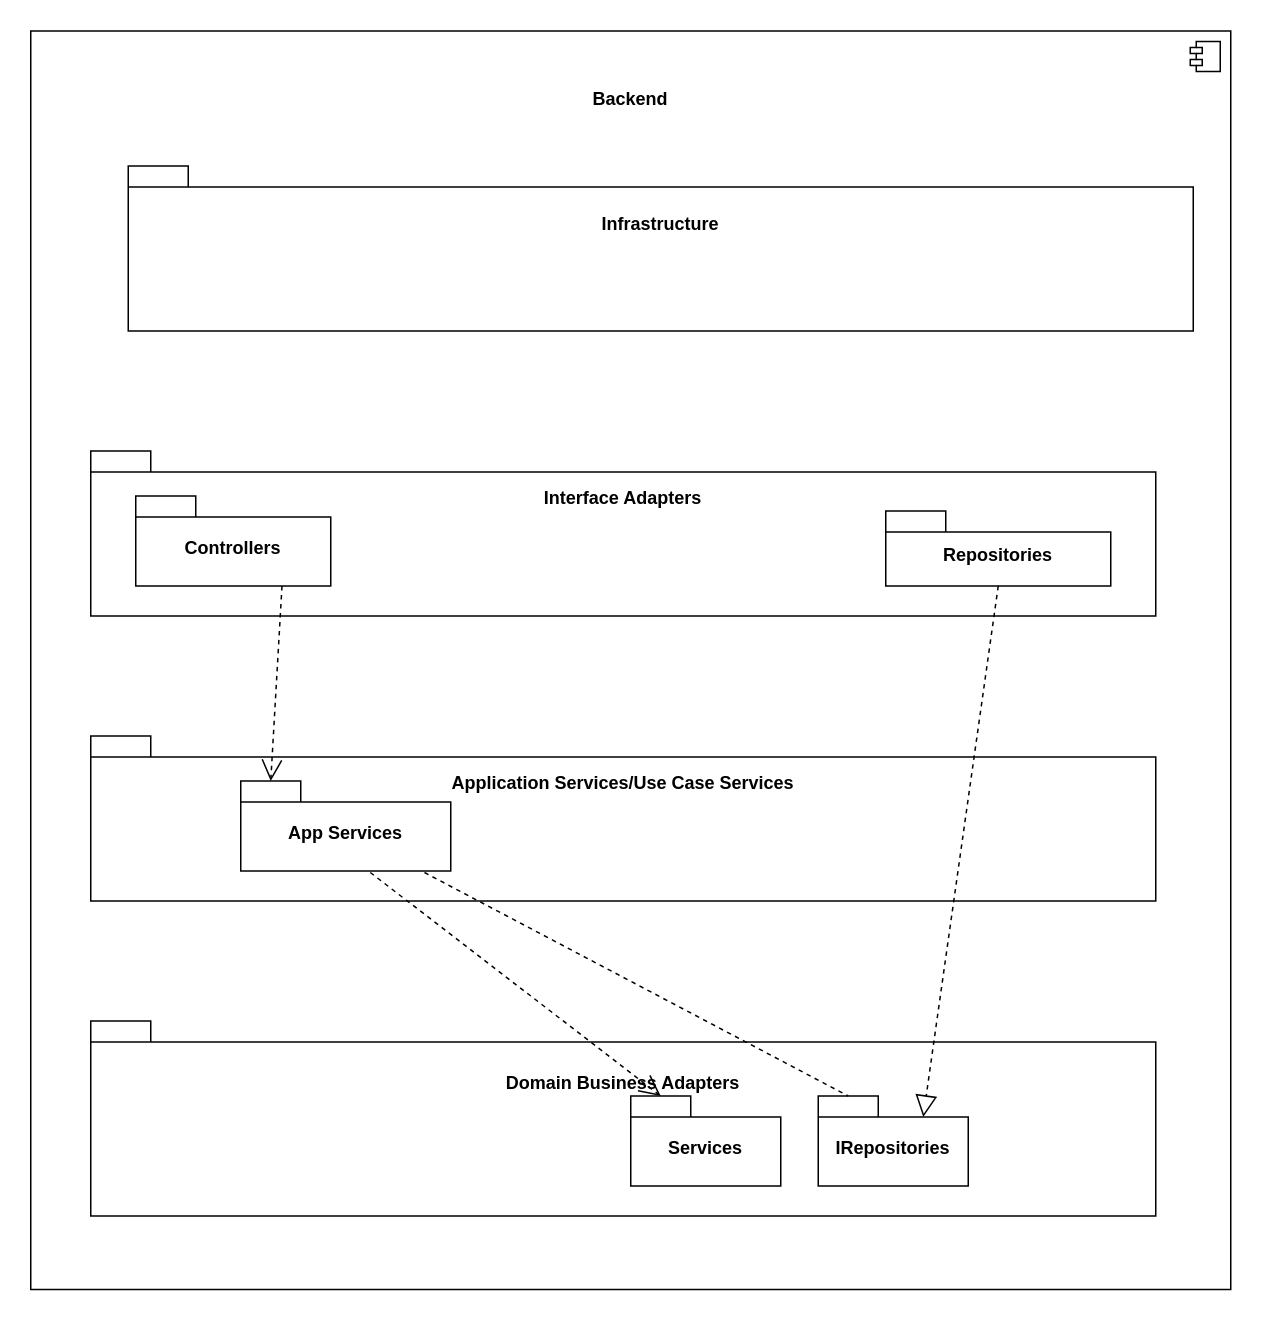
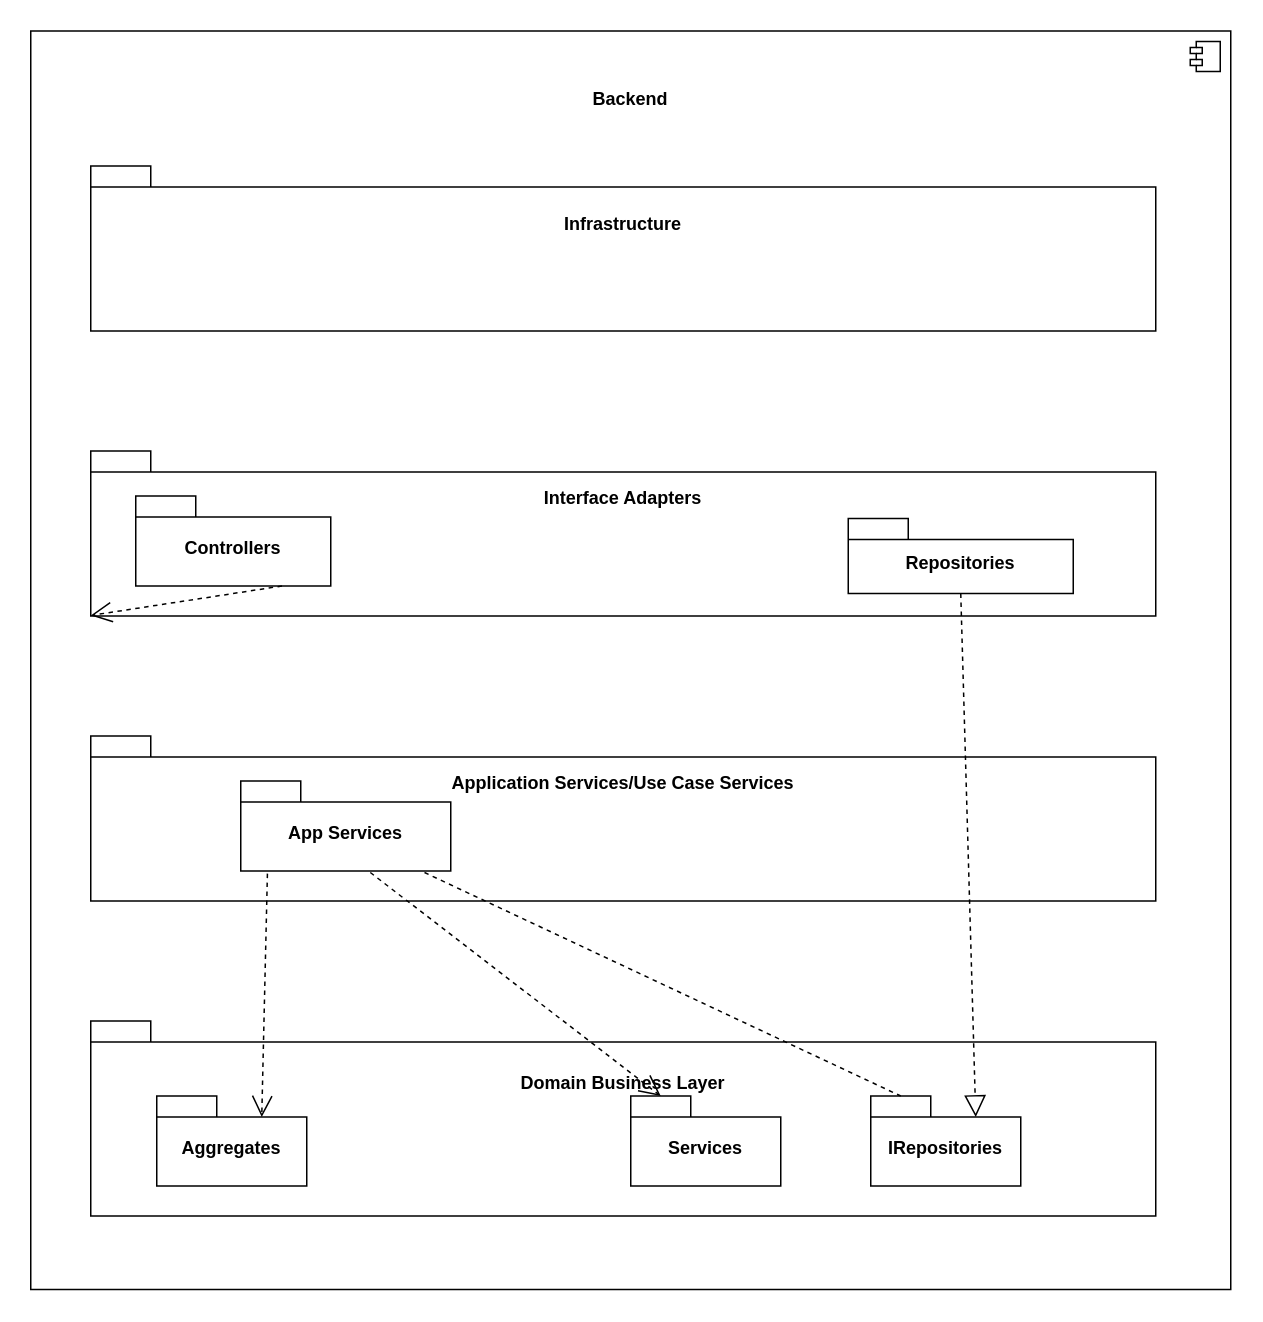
(661, 248) -> (623, 248)
(998, 548) -> (961, 556)
(277, 681) -> (188, 600)
none -> (265, 993)
(623, 1126) -> (623, 1126)
none -> (232, 1141)
(893, 1141) -> (946, 1141)
